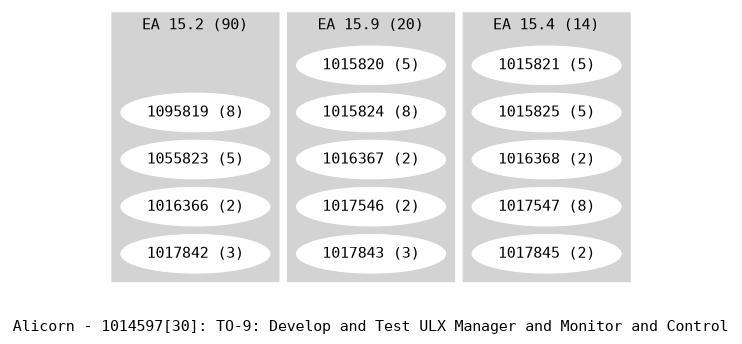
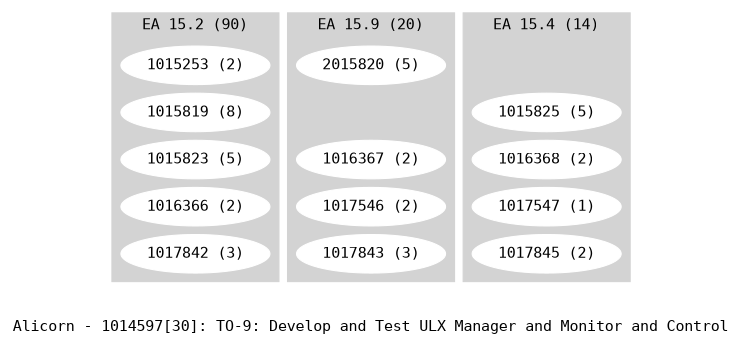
none -> (195, 65)
(371, 65) -> (371, 65)
(547, 65) -> none
(195, 112) -> (195, 112)
(371, 112) -> none
(195, 160) -> (195, 160)
(547, 207) -> (547, 207)
